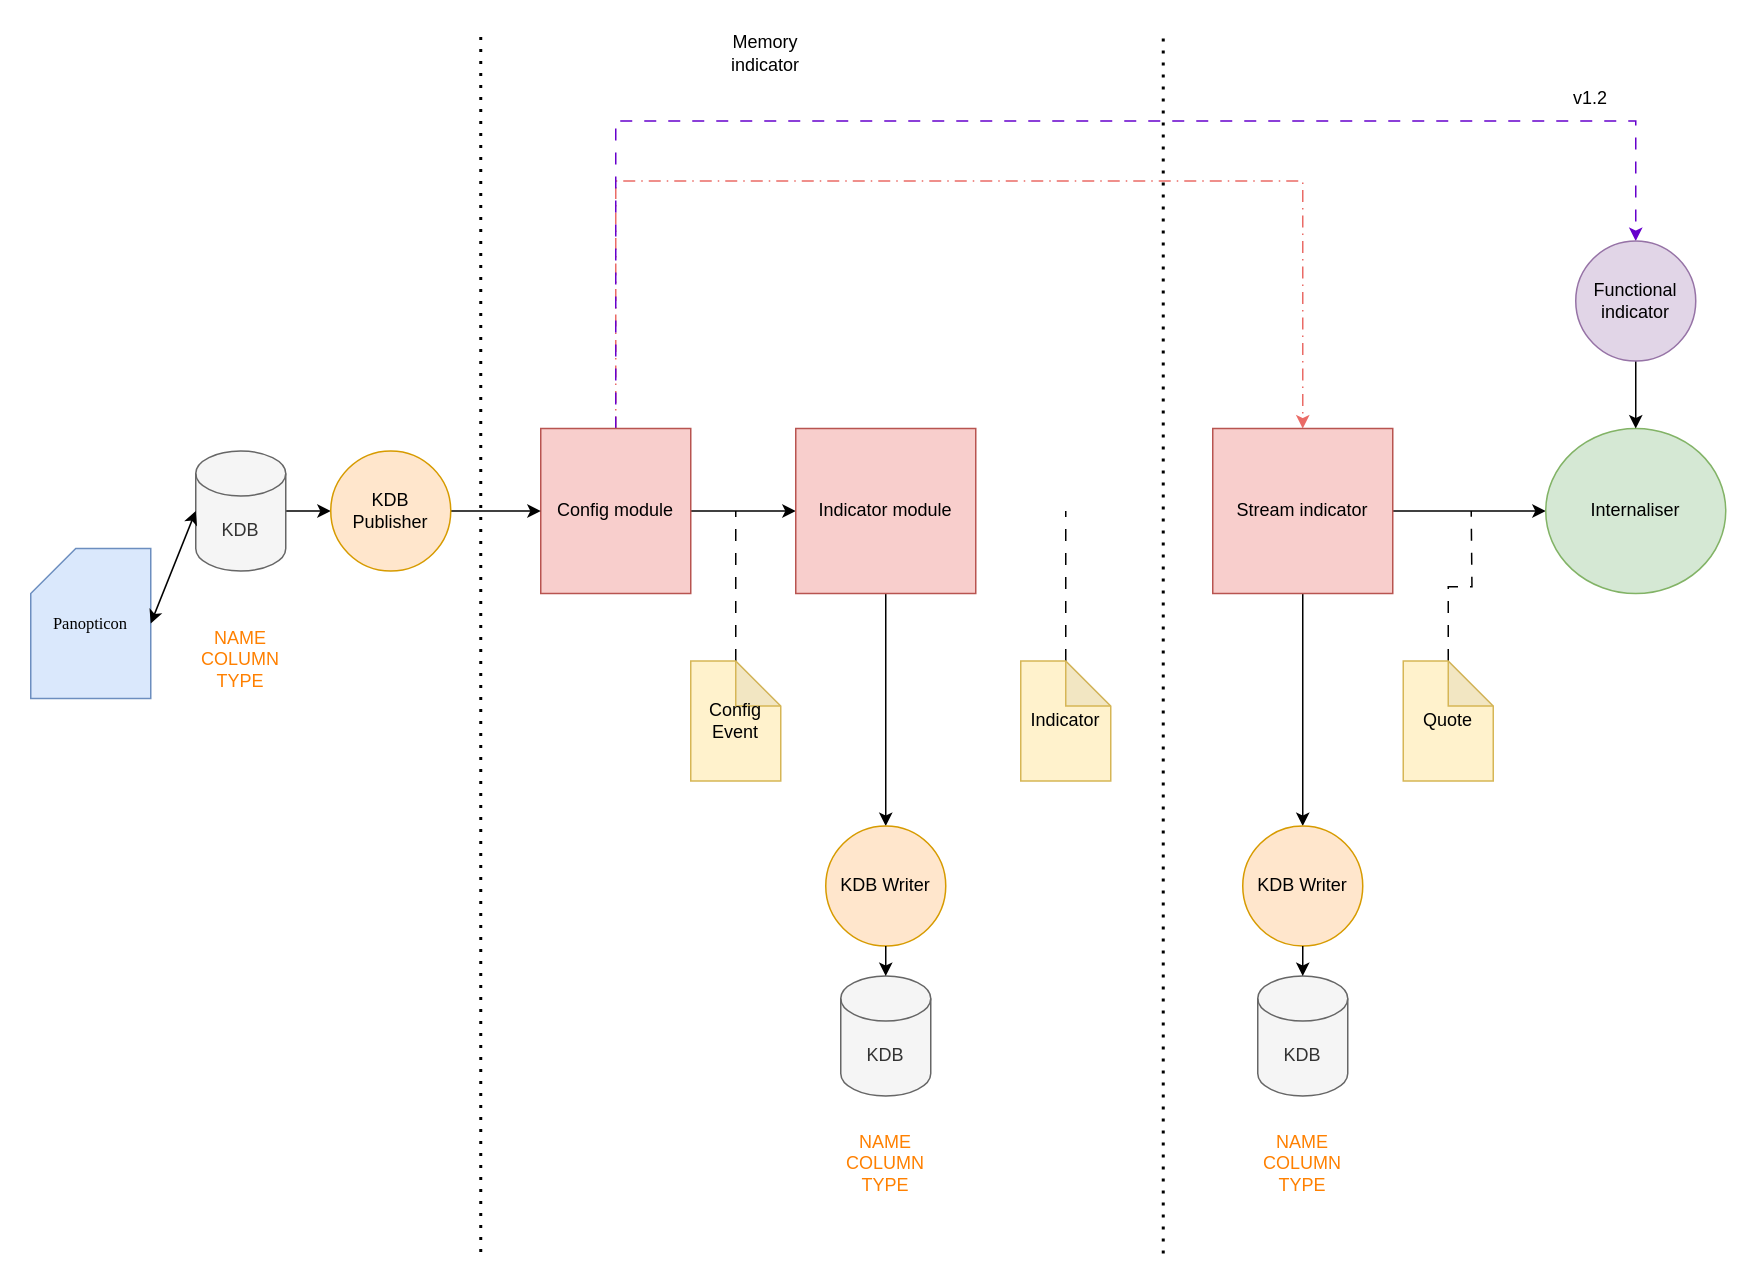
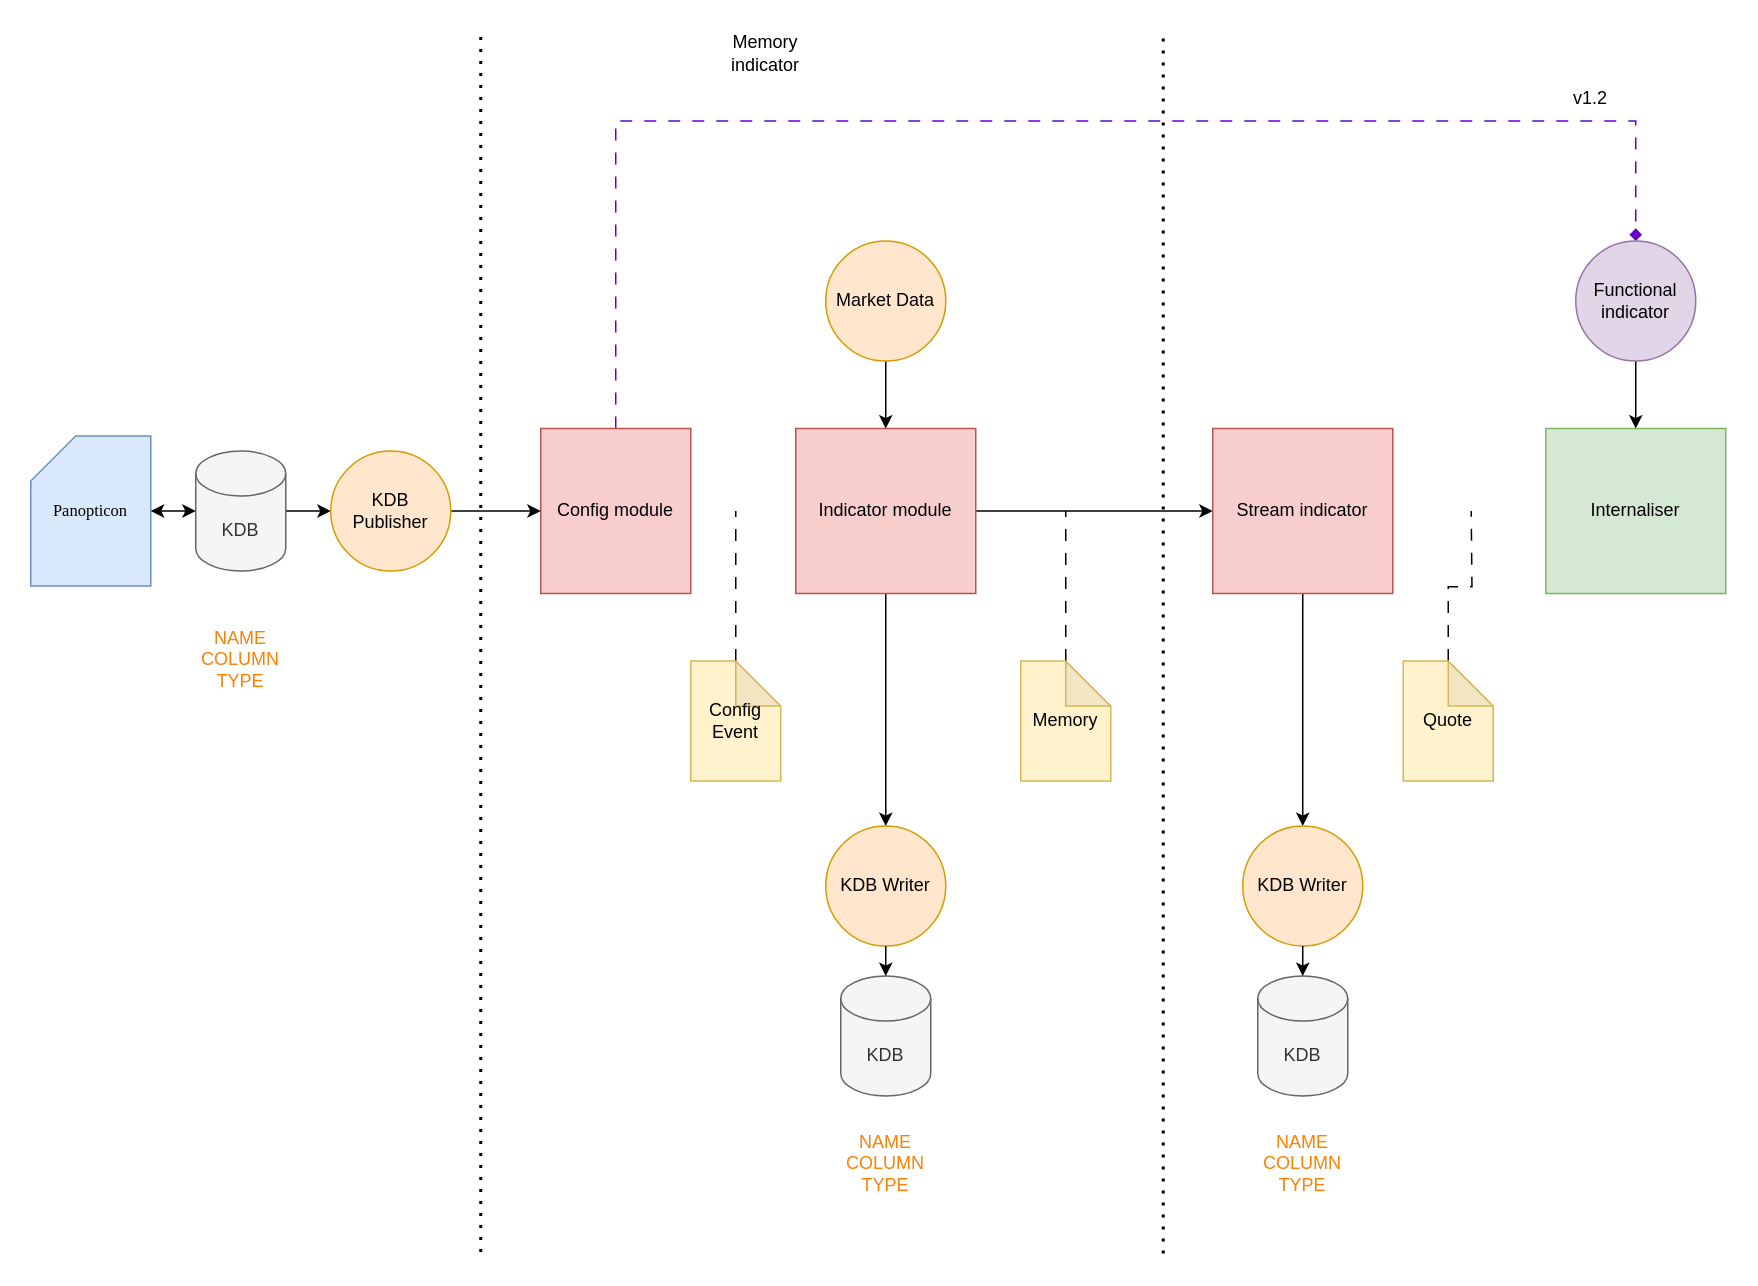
(1080, 181) -> none
(1636, 229) -> (1636, 228)
none -> (886, 301)
none -> (886, 389)
(738, 511) -> none
none -> (1089, 511)
(1464, 511) -> none
(1636, 511) -> (1636, 511)
(91, 623) -> (91, 511)
(1066, 721) -> (1066, 721)
